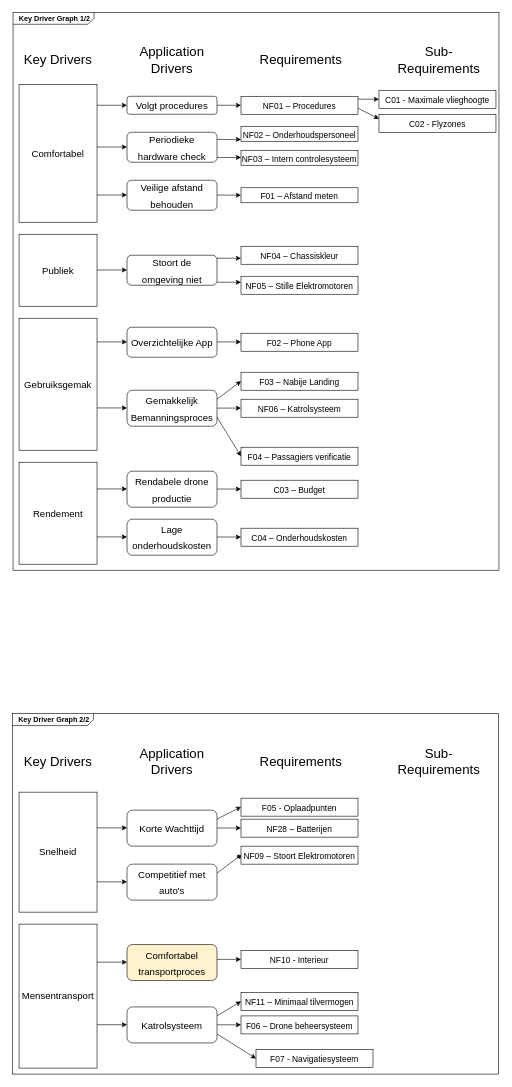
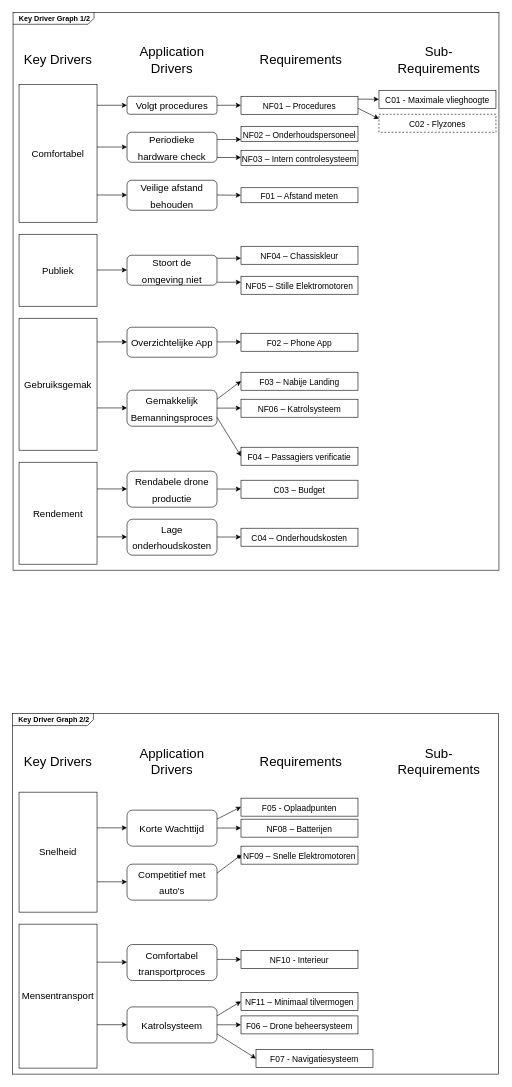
(437, 123) -> (437, 123)
(299, 828) -> (299, 828)
(299, 855) -> (299, 855)
(172, 963) -> (172, 963)
